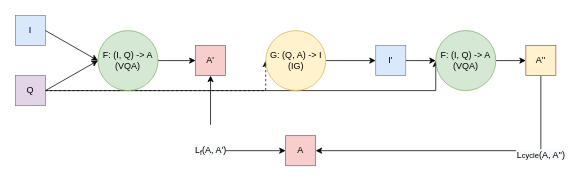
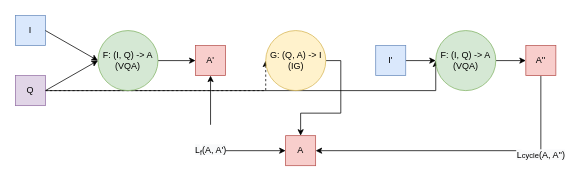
(354, 60) -> (341, 86)
(540, 60) -> (540, 60)
